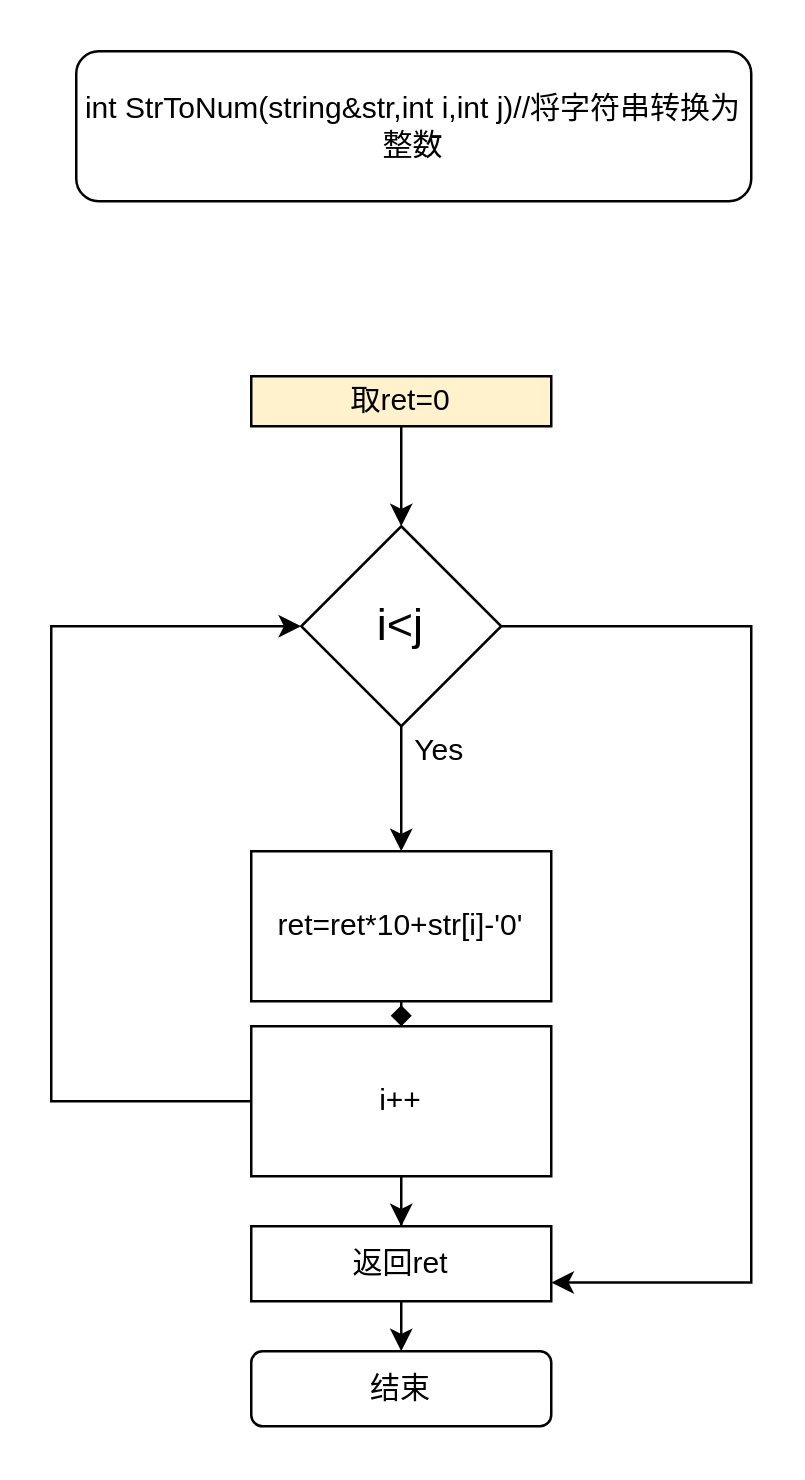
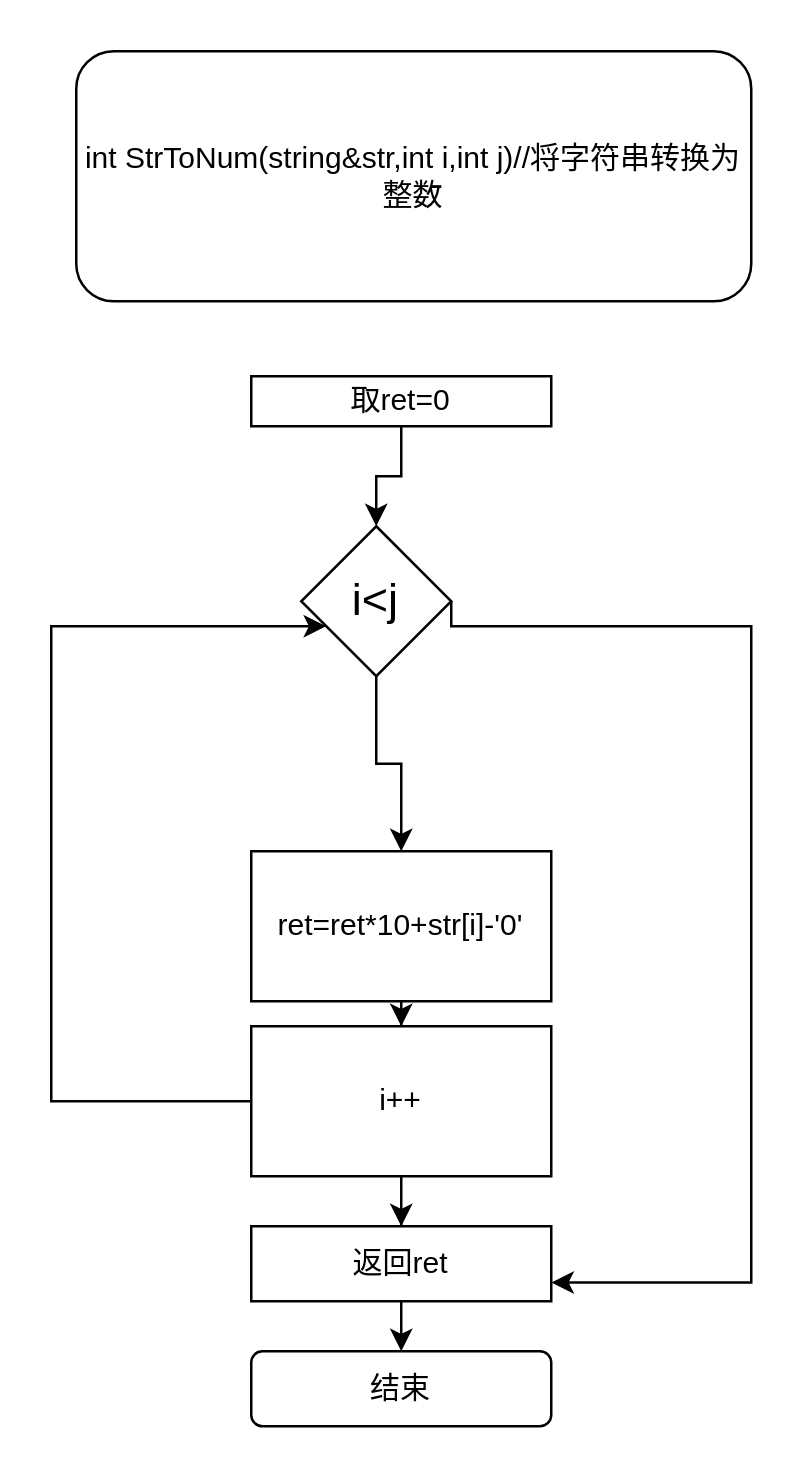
(414, 126) -> (414, 176)
(401, 401) -> (401, 401)
(401, 626) -> (376, 601)
(439, 751) -> none
(401, 1006) -> (401, 1007)
